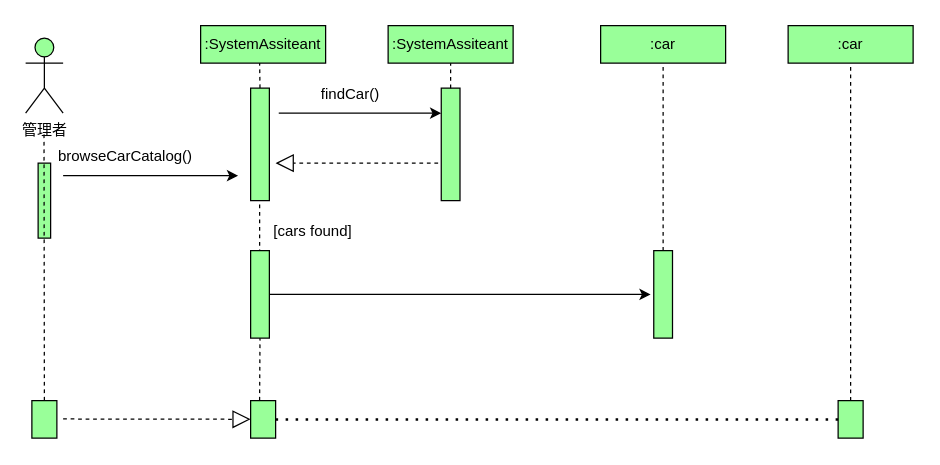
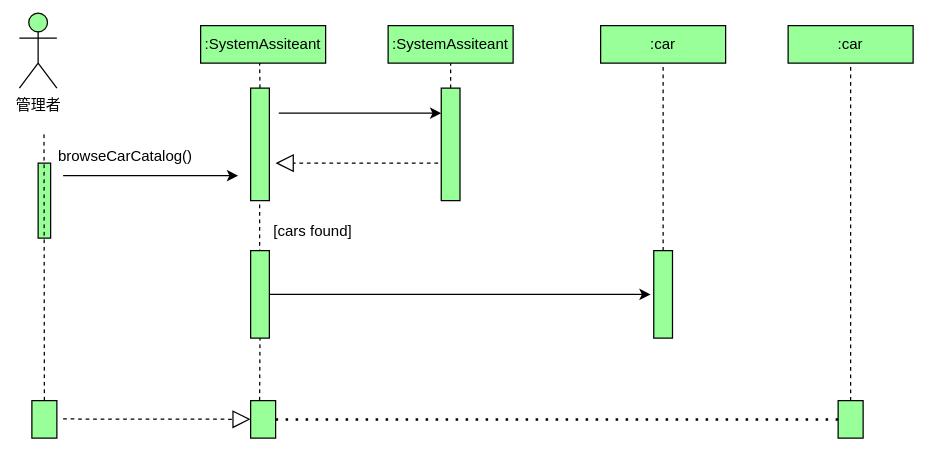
(44, 76) -> (38, 51)
(351, 94) -> none
